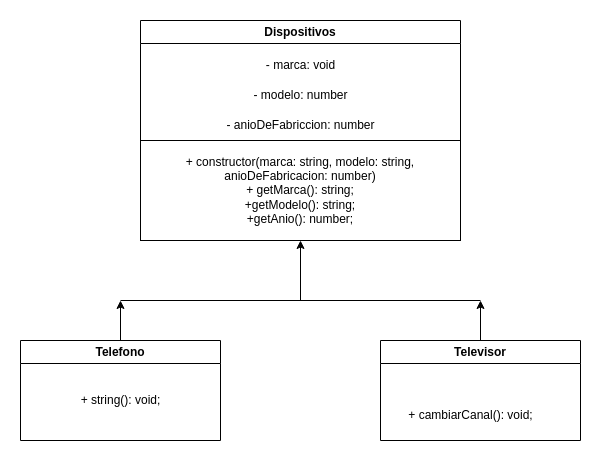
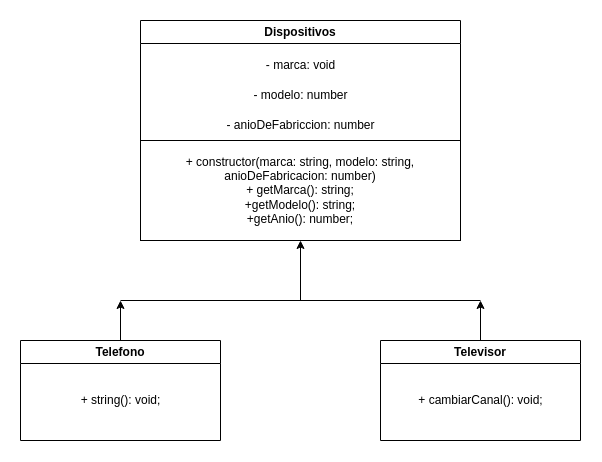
(471, 416) -> (481, 401)
